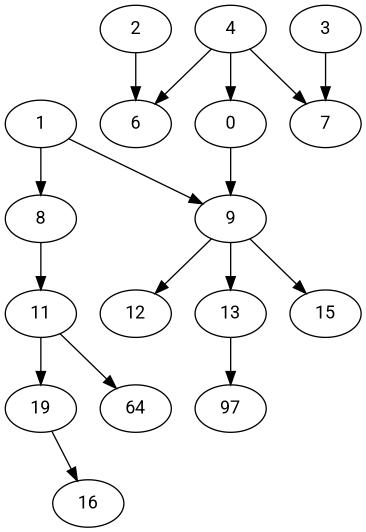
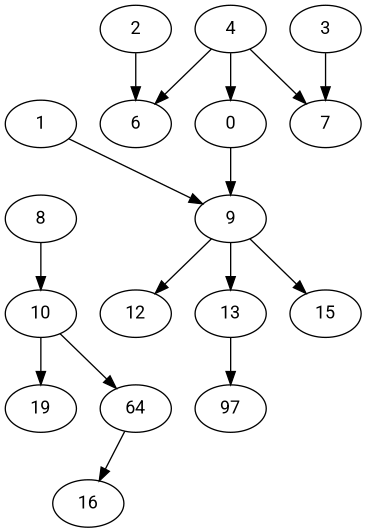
(41, 165) -> none
(41, 314) -> (41, 314)
(62, 450) -> (115, 450)
